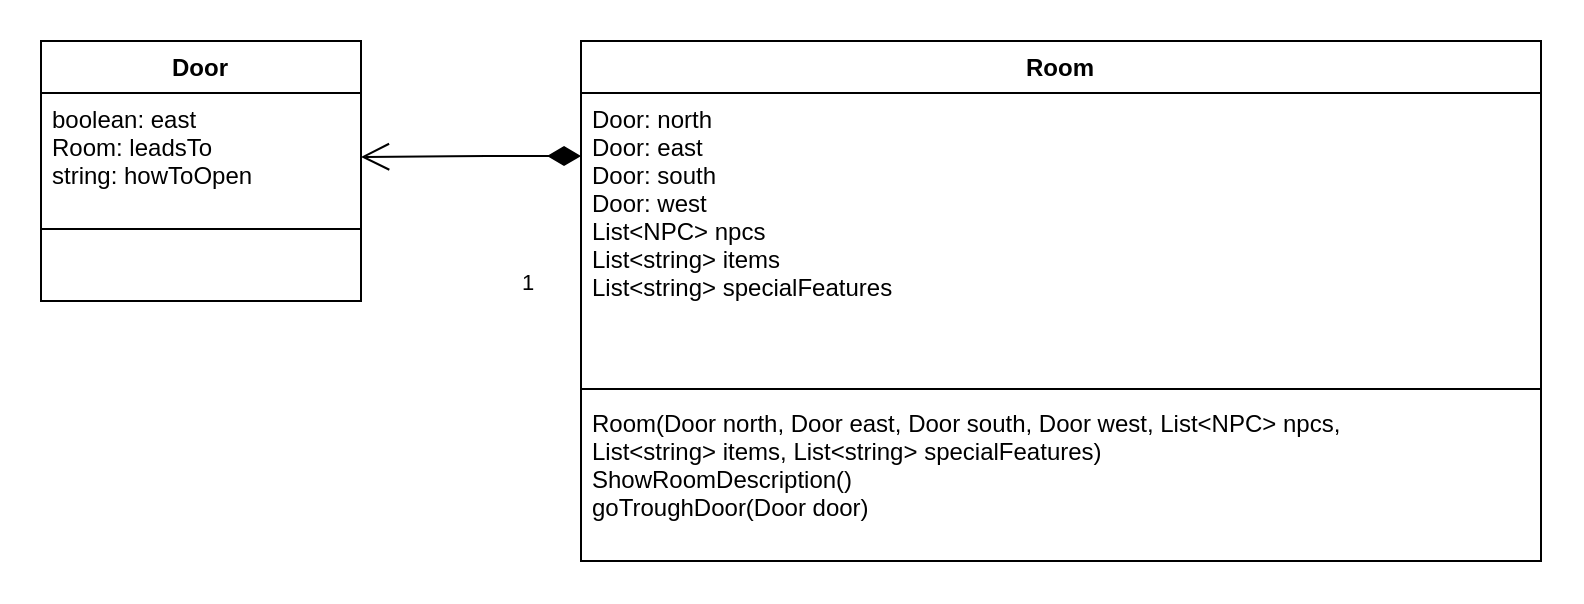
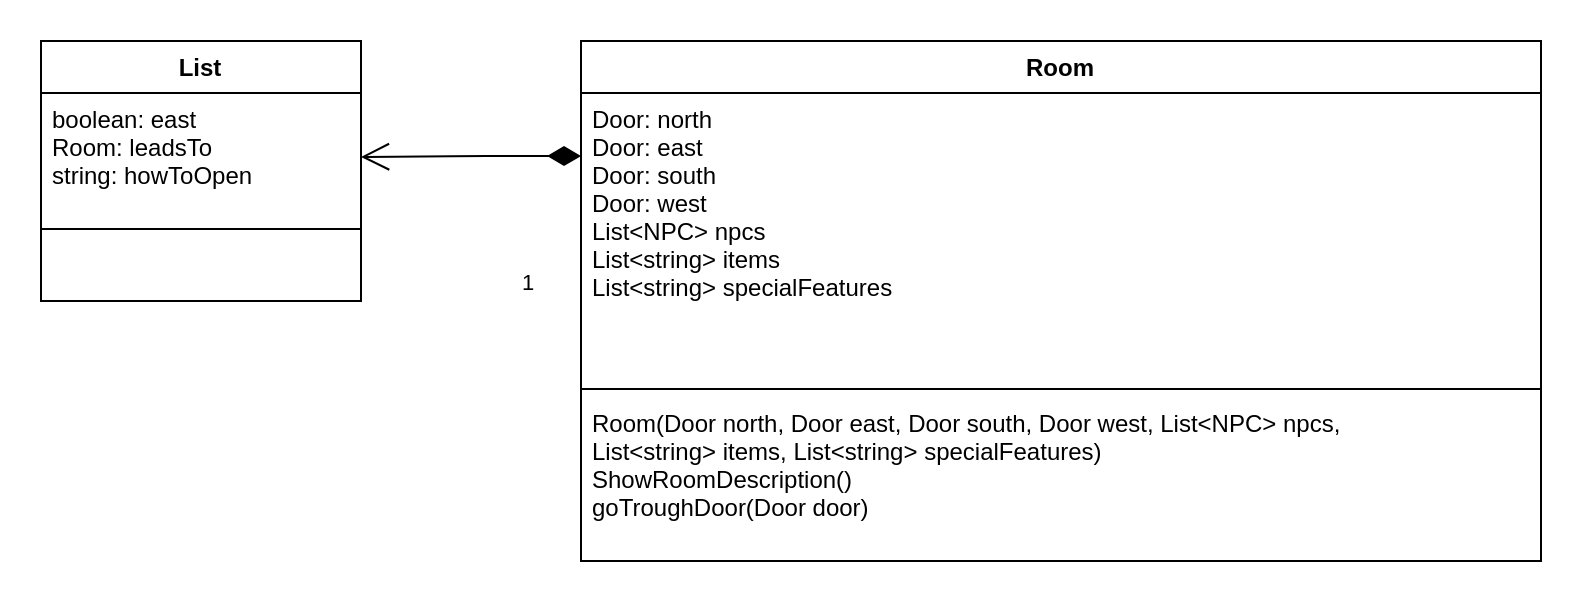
(200, 68) -> (200, 68)
